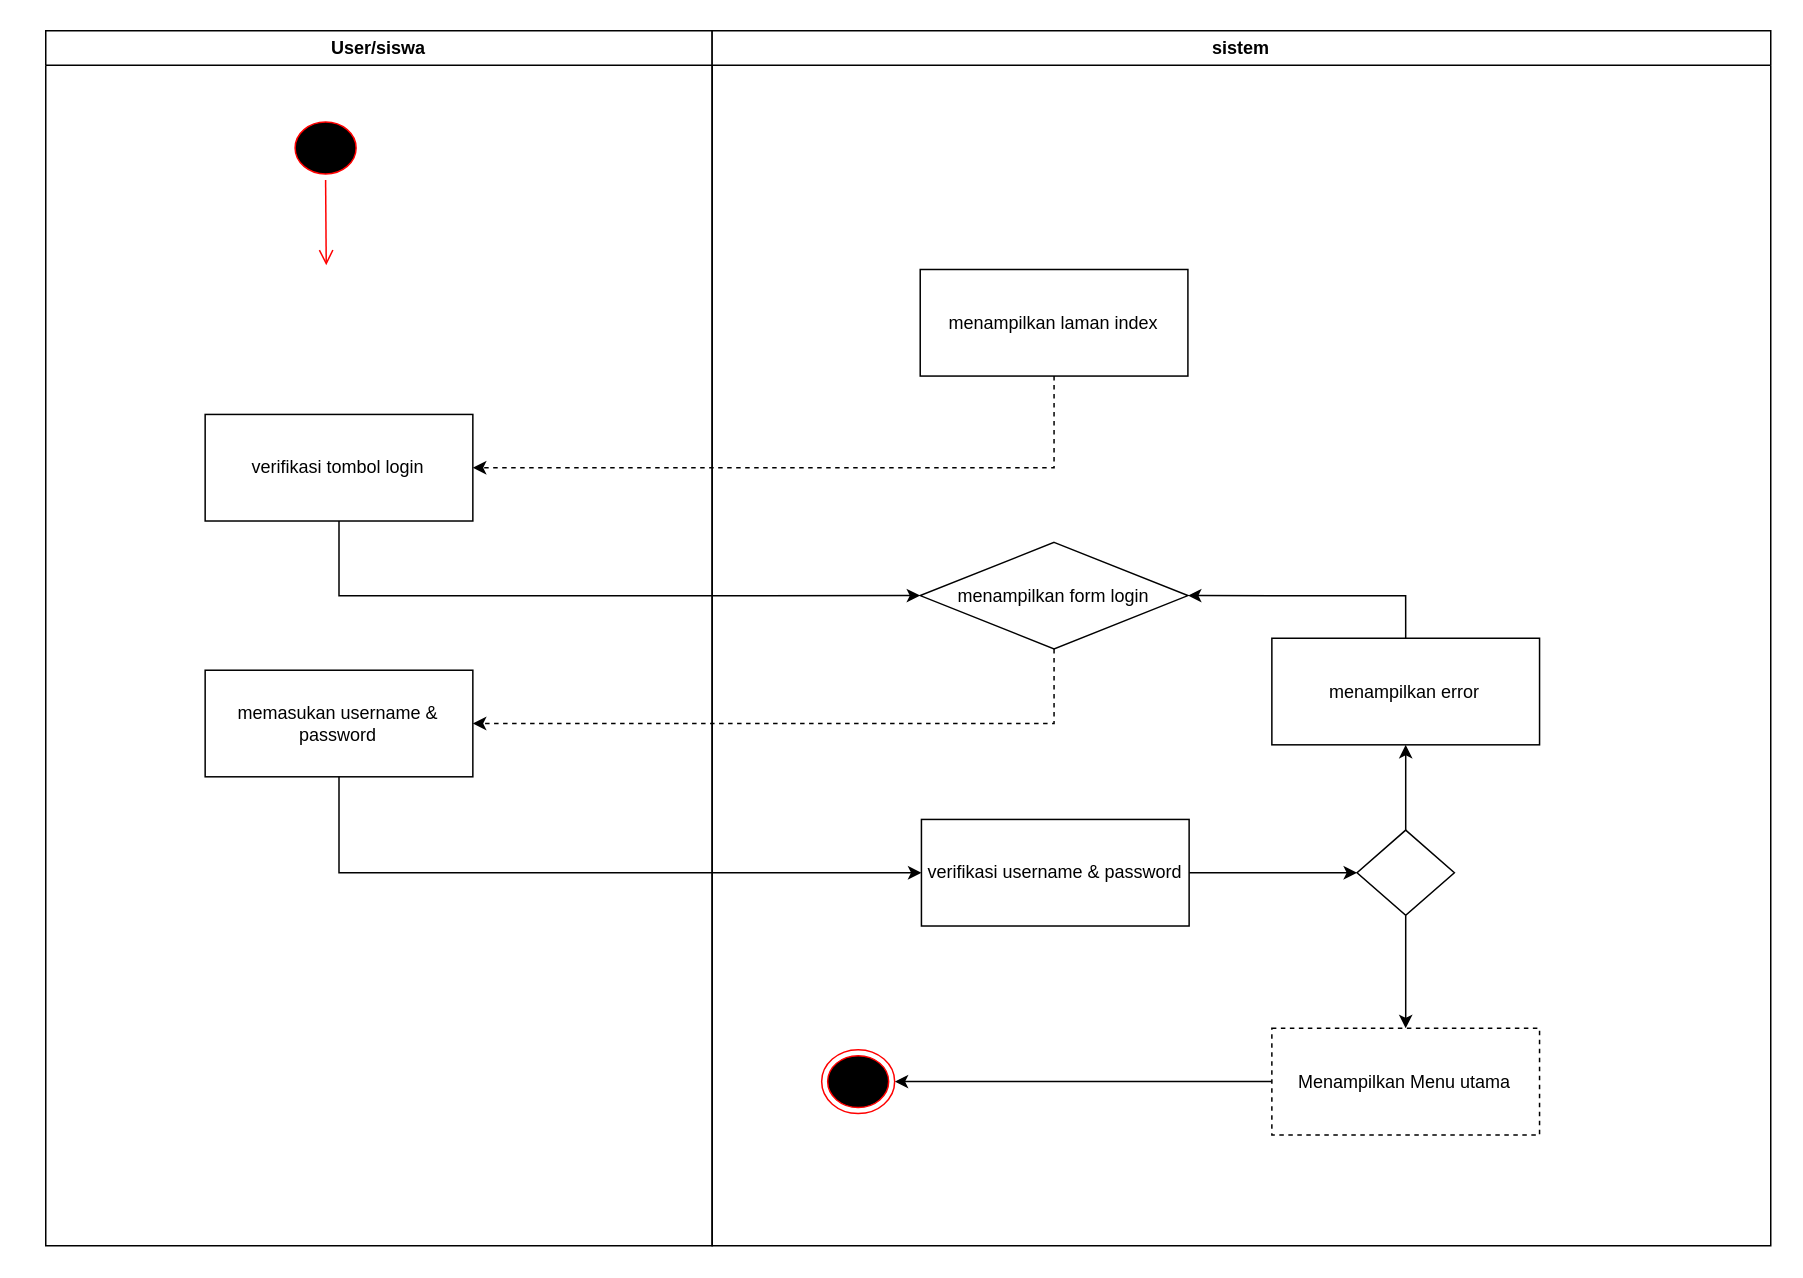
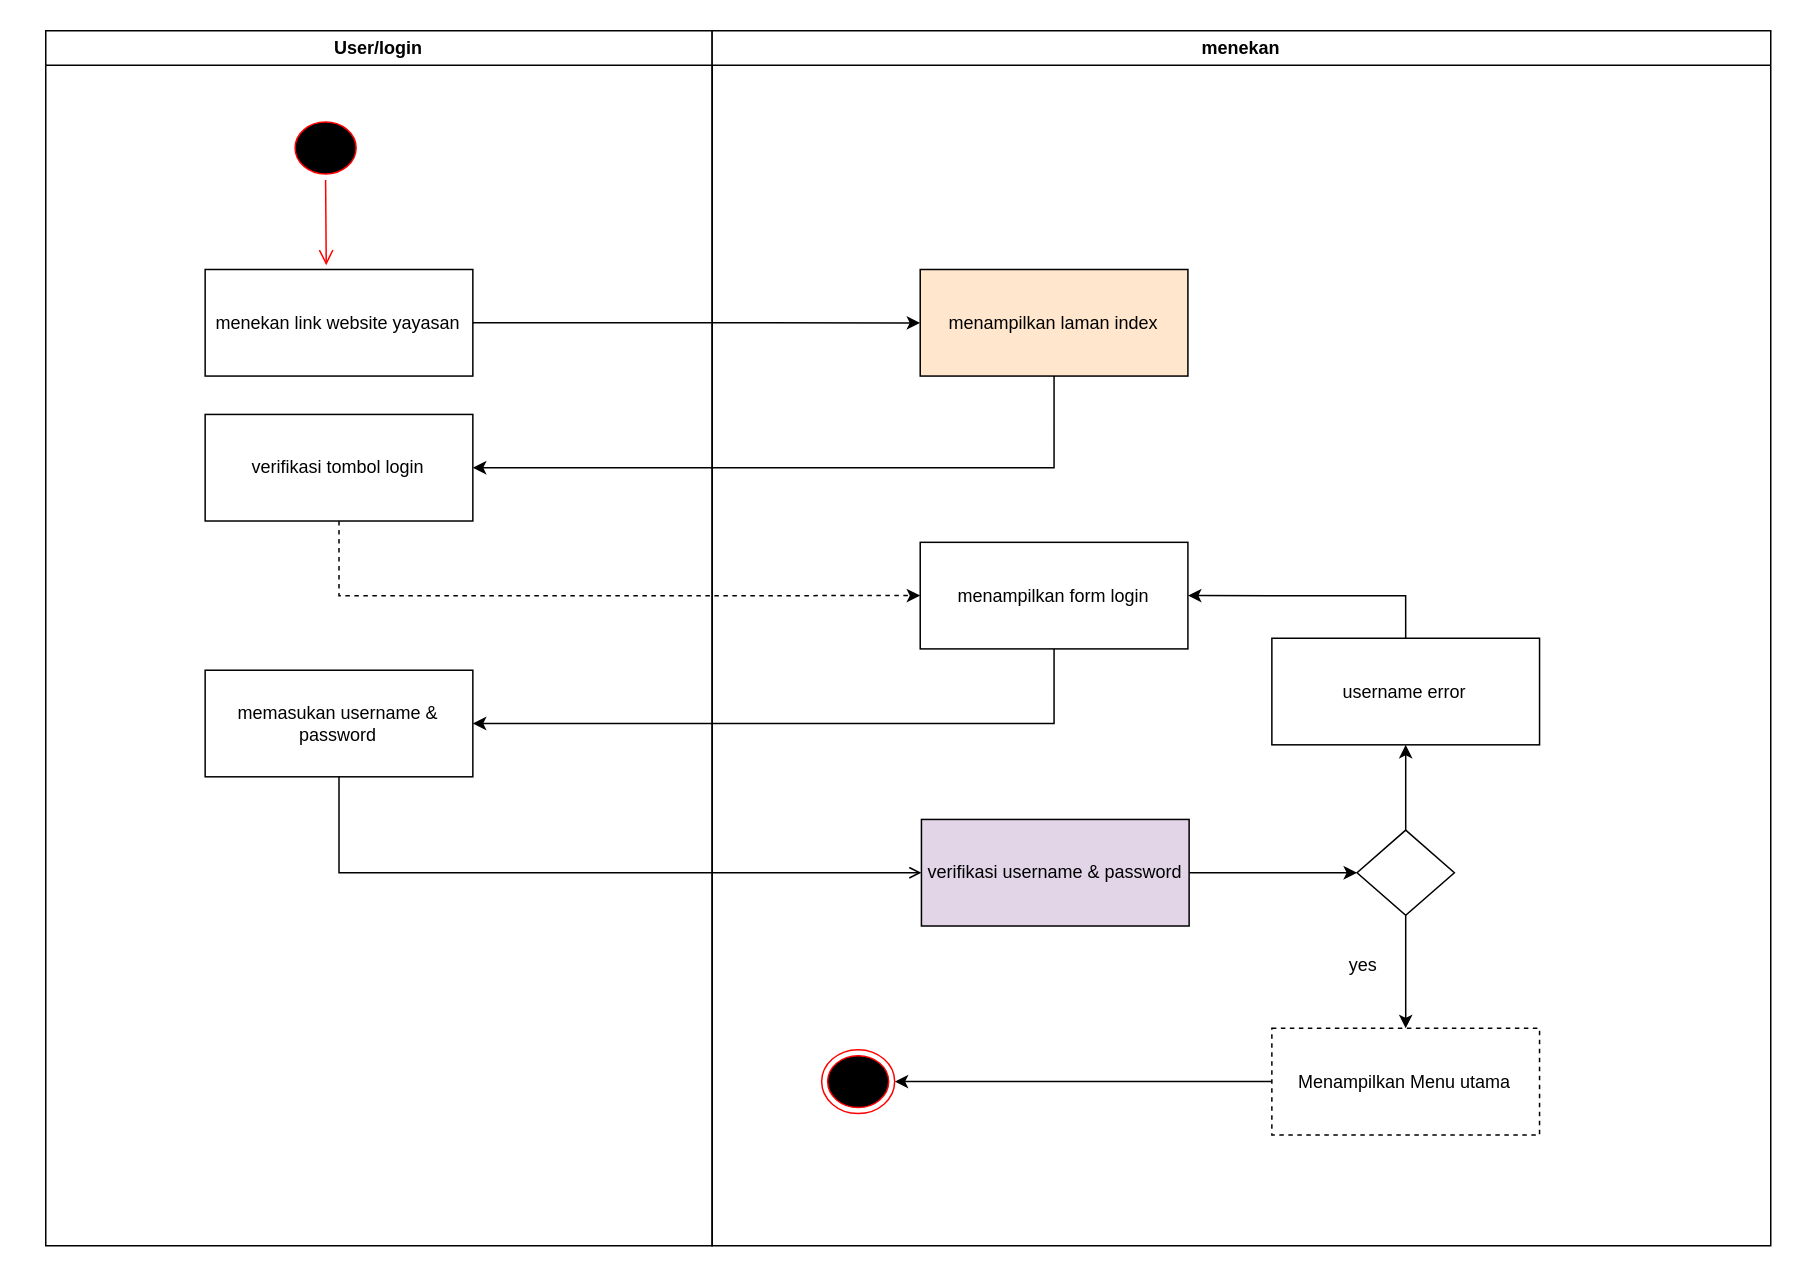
(379, 49) -> (379, 49)
(1241, 49) -> (1241, 49)
none -> (339, 323)
none -> (692, 323)
(1054, 323) -> (1054, 323)
(813, 468) -> (813, 468)
(589, 596) -> (589, 596)
(1054, 596) -> (1054, 596)
(1405, 692) -> (1405, 692)
(806, 723) -> (806, 723)
(910, 873) -> (912, 873)
(1055, 873) -> (1055, 873)
none -> (1363, 966)
